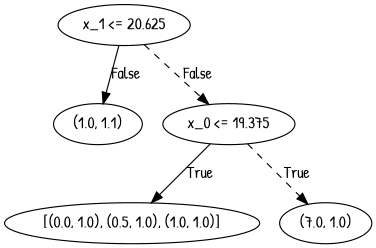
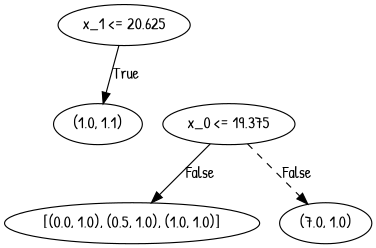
(172, 71) -> none
(126, 75) -> (126, 75)
(200, 174) -> (200, 174)
(297, 174) -> (297, 174)
